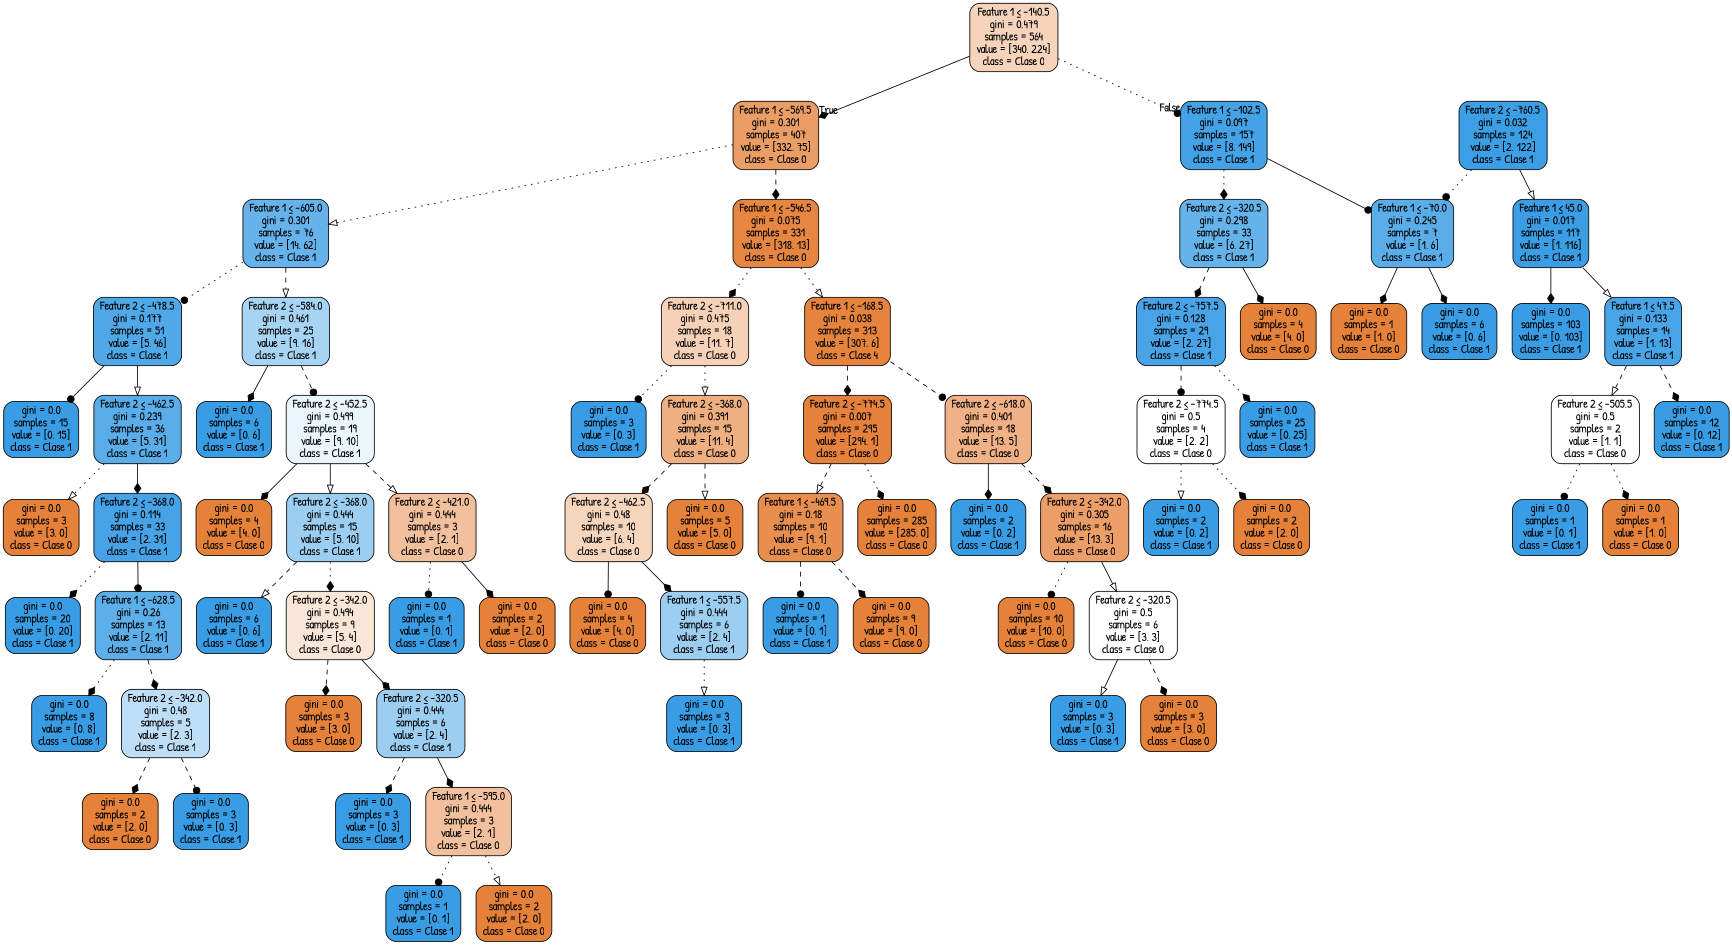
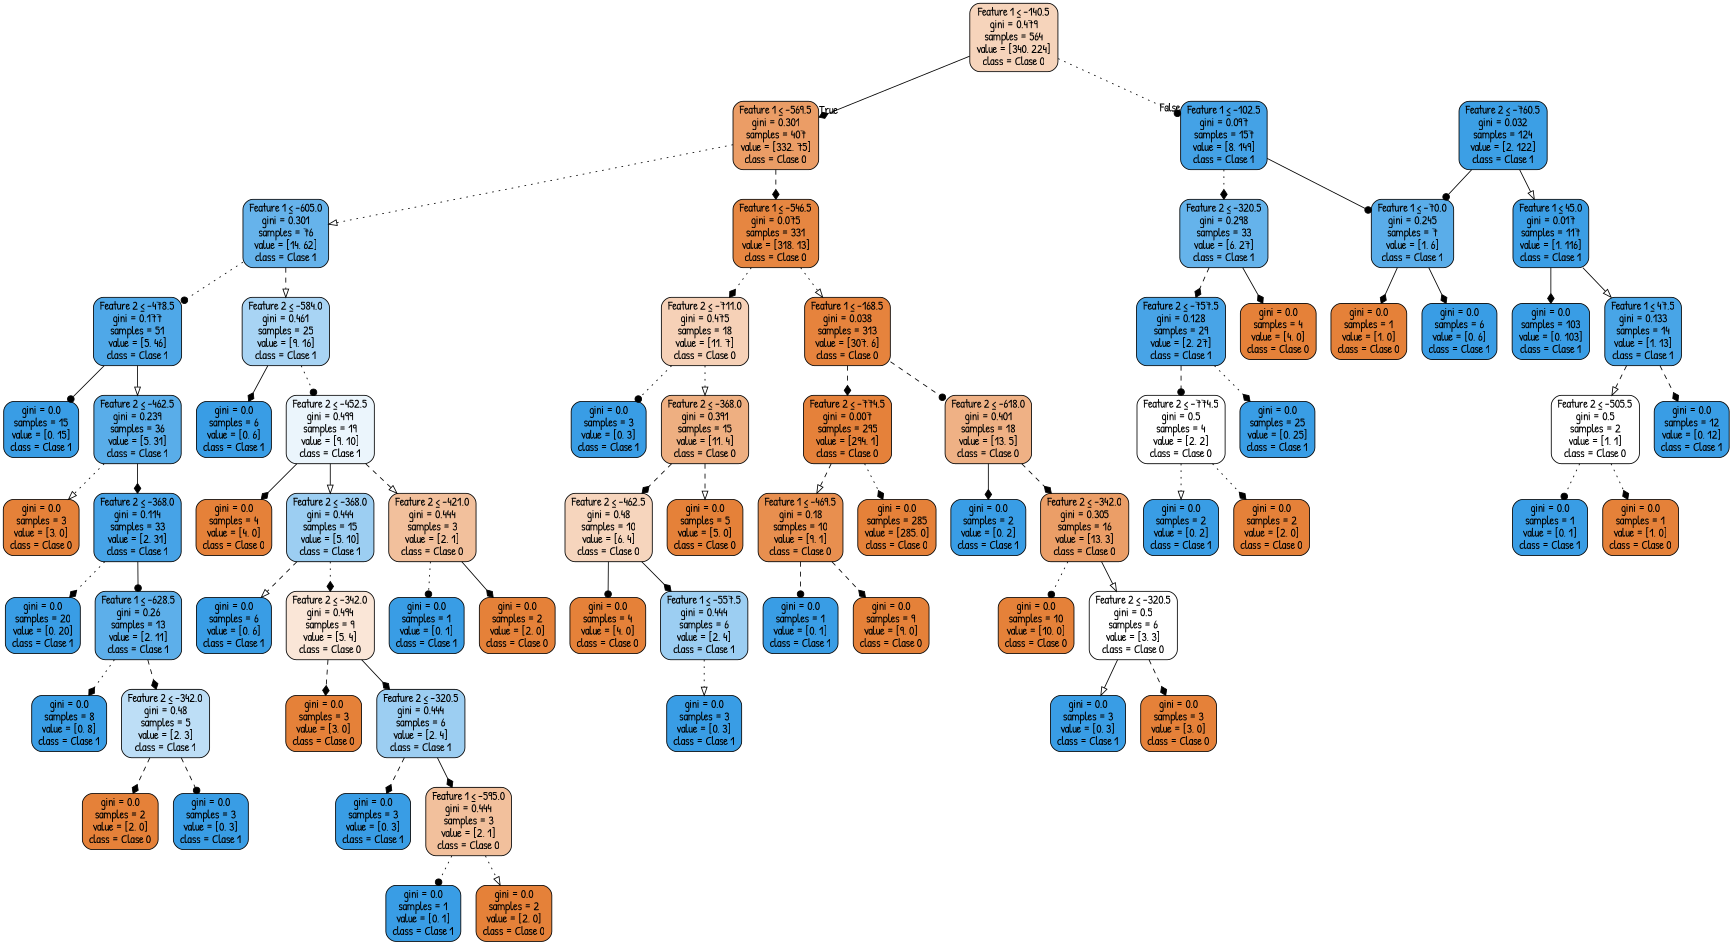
(1460, 182) -> (1460, 182)
(847, 356) -> (847, 356)
(307, 377) -> (307, 377)
